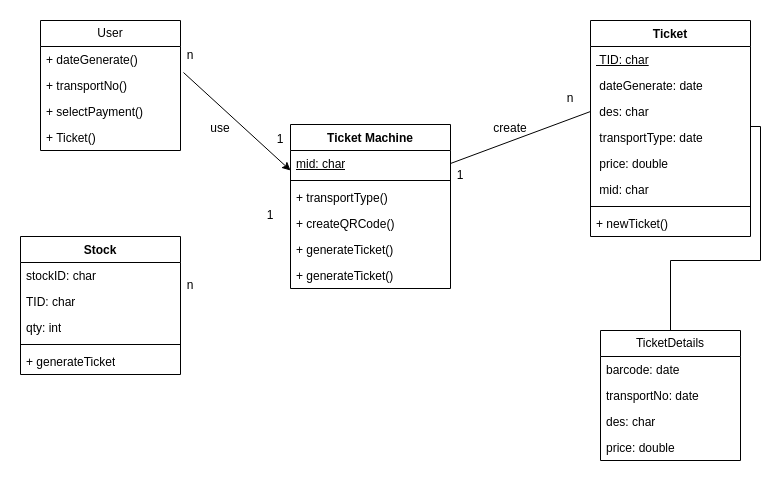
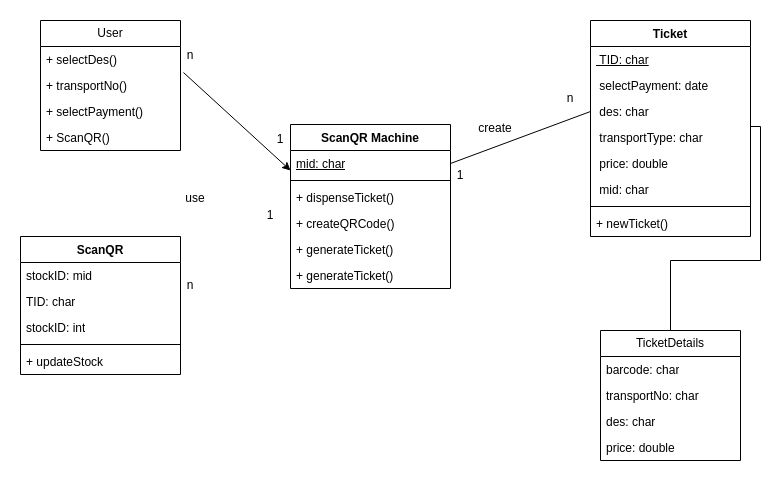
(99, 61) -> (87, 61)
(654, 87) -> (656, 87)
(221, 129) -> (196, 199)
(511, 129) -> (496, 129)
(77, 139) -> (79, 139)
(371, 139) -> (371, 139)
(657, 139) -> (657, 139)
(352, 199) -> (352, 199)
(101, 251) -> (101, 251)
(67, 277) -> (62, 277)
(49, 329) -> (62, 329)
(77, 363) -> (69, 363)
(647, 371) -> (647, 371)
(661, 397) -> (661, 397)
